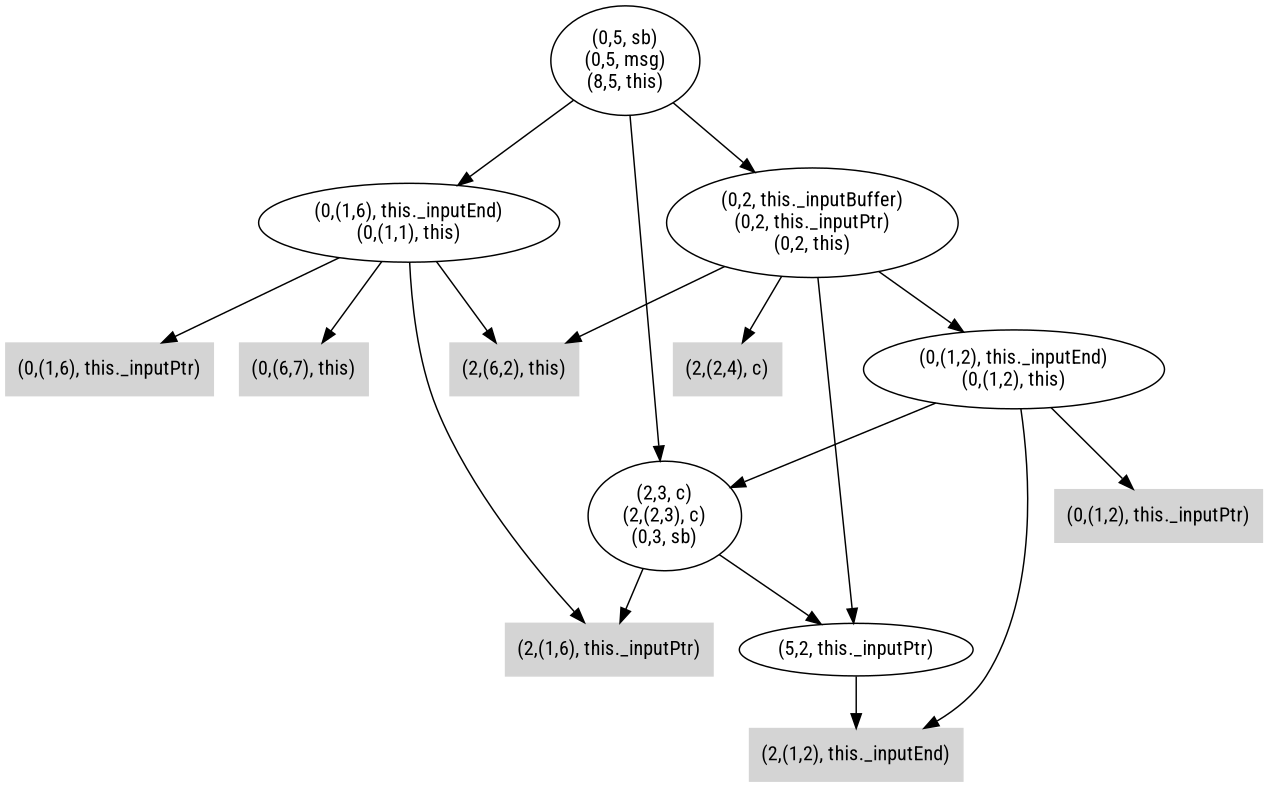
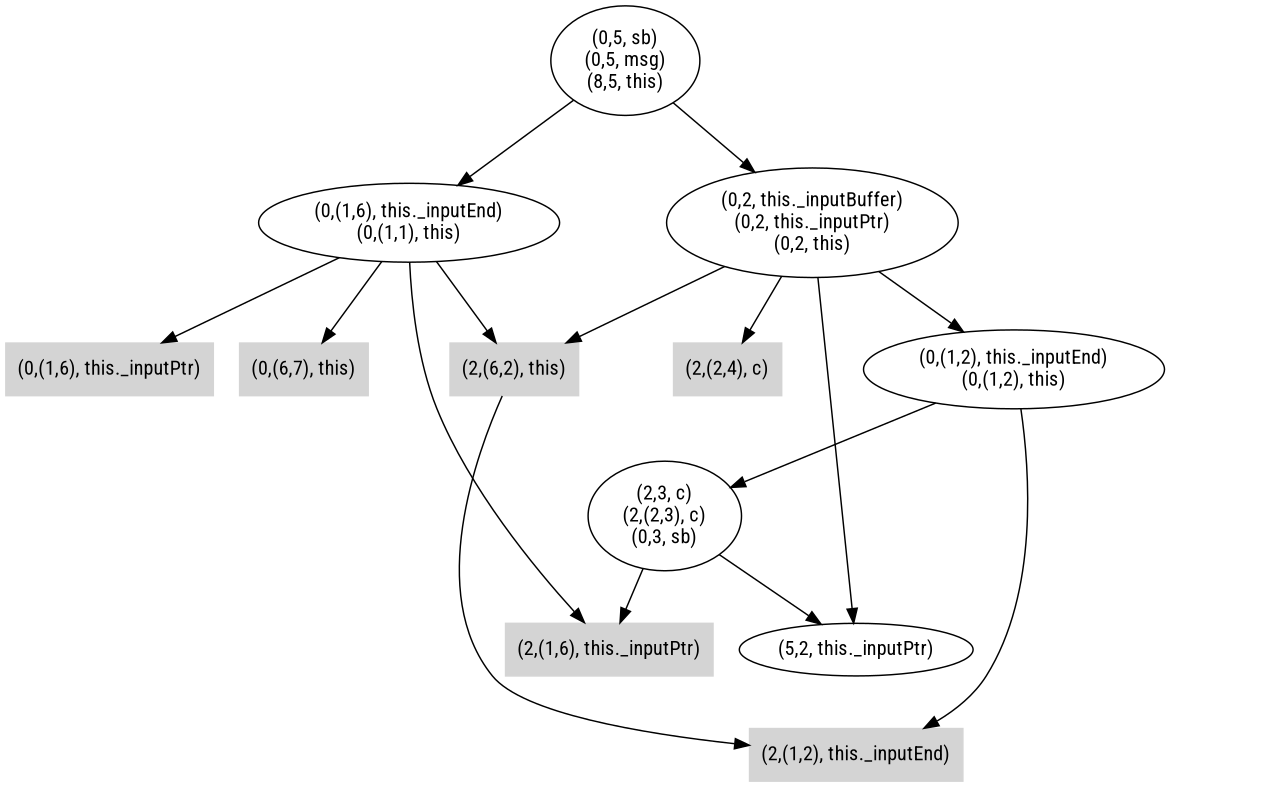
(644, 281) -> none
(1159, 516) -> none
(856, 695) -> (483, 659)
